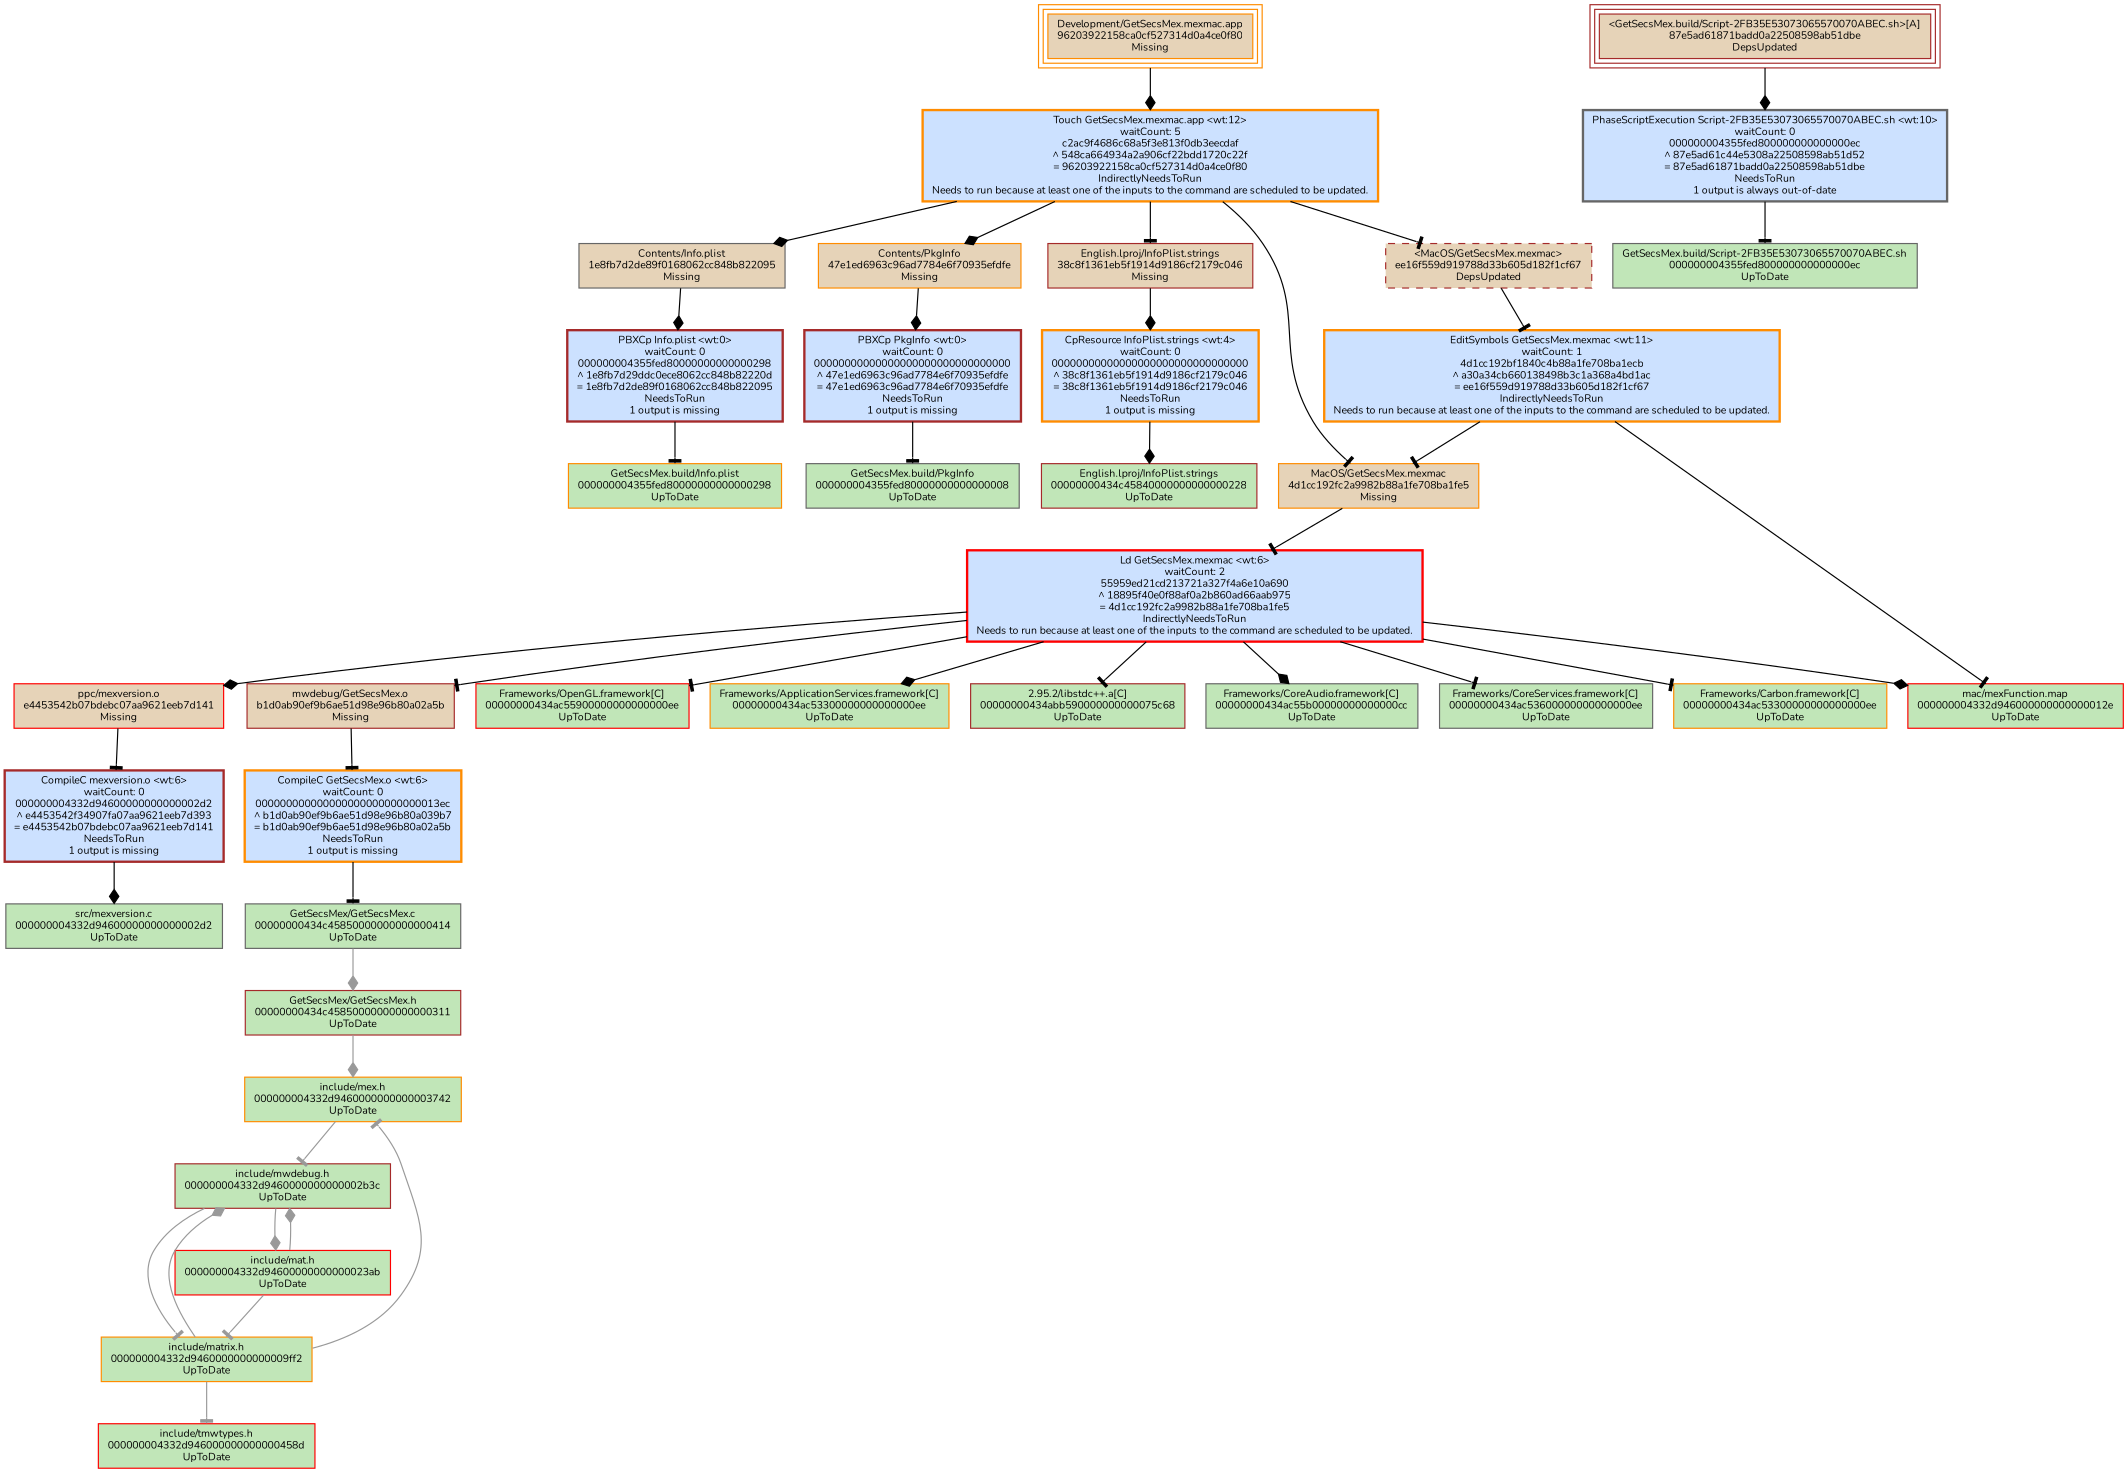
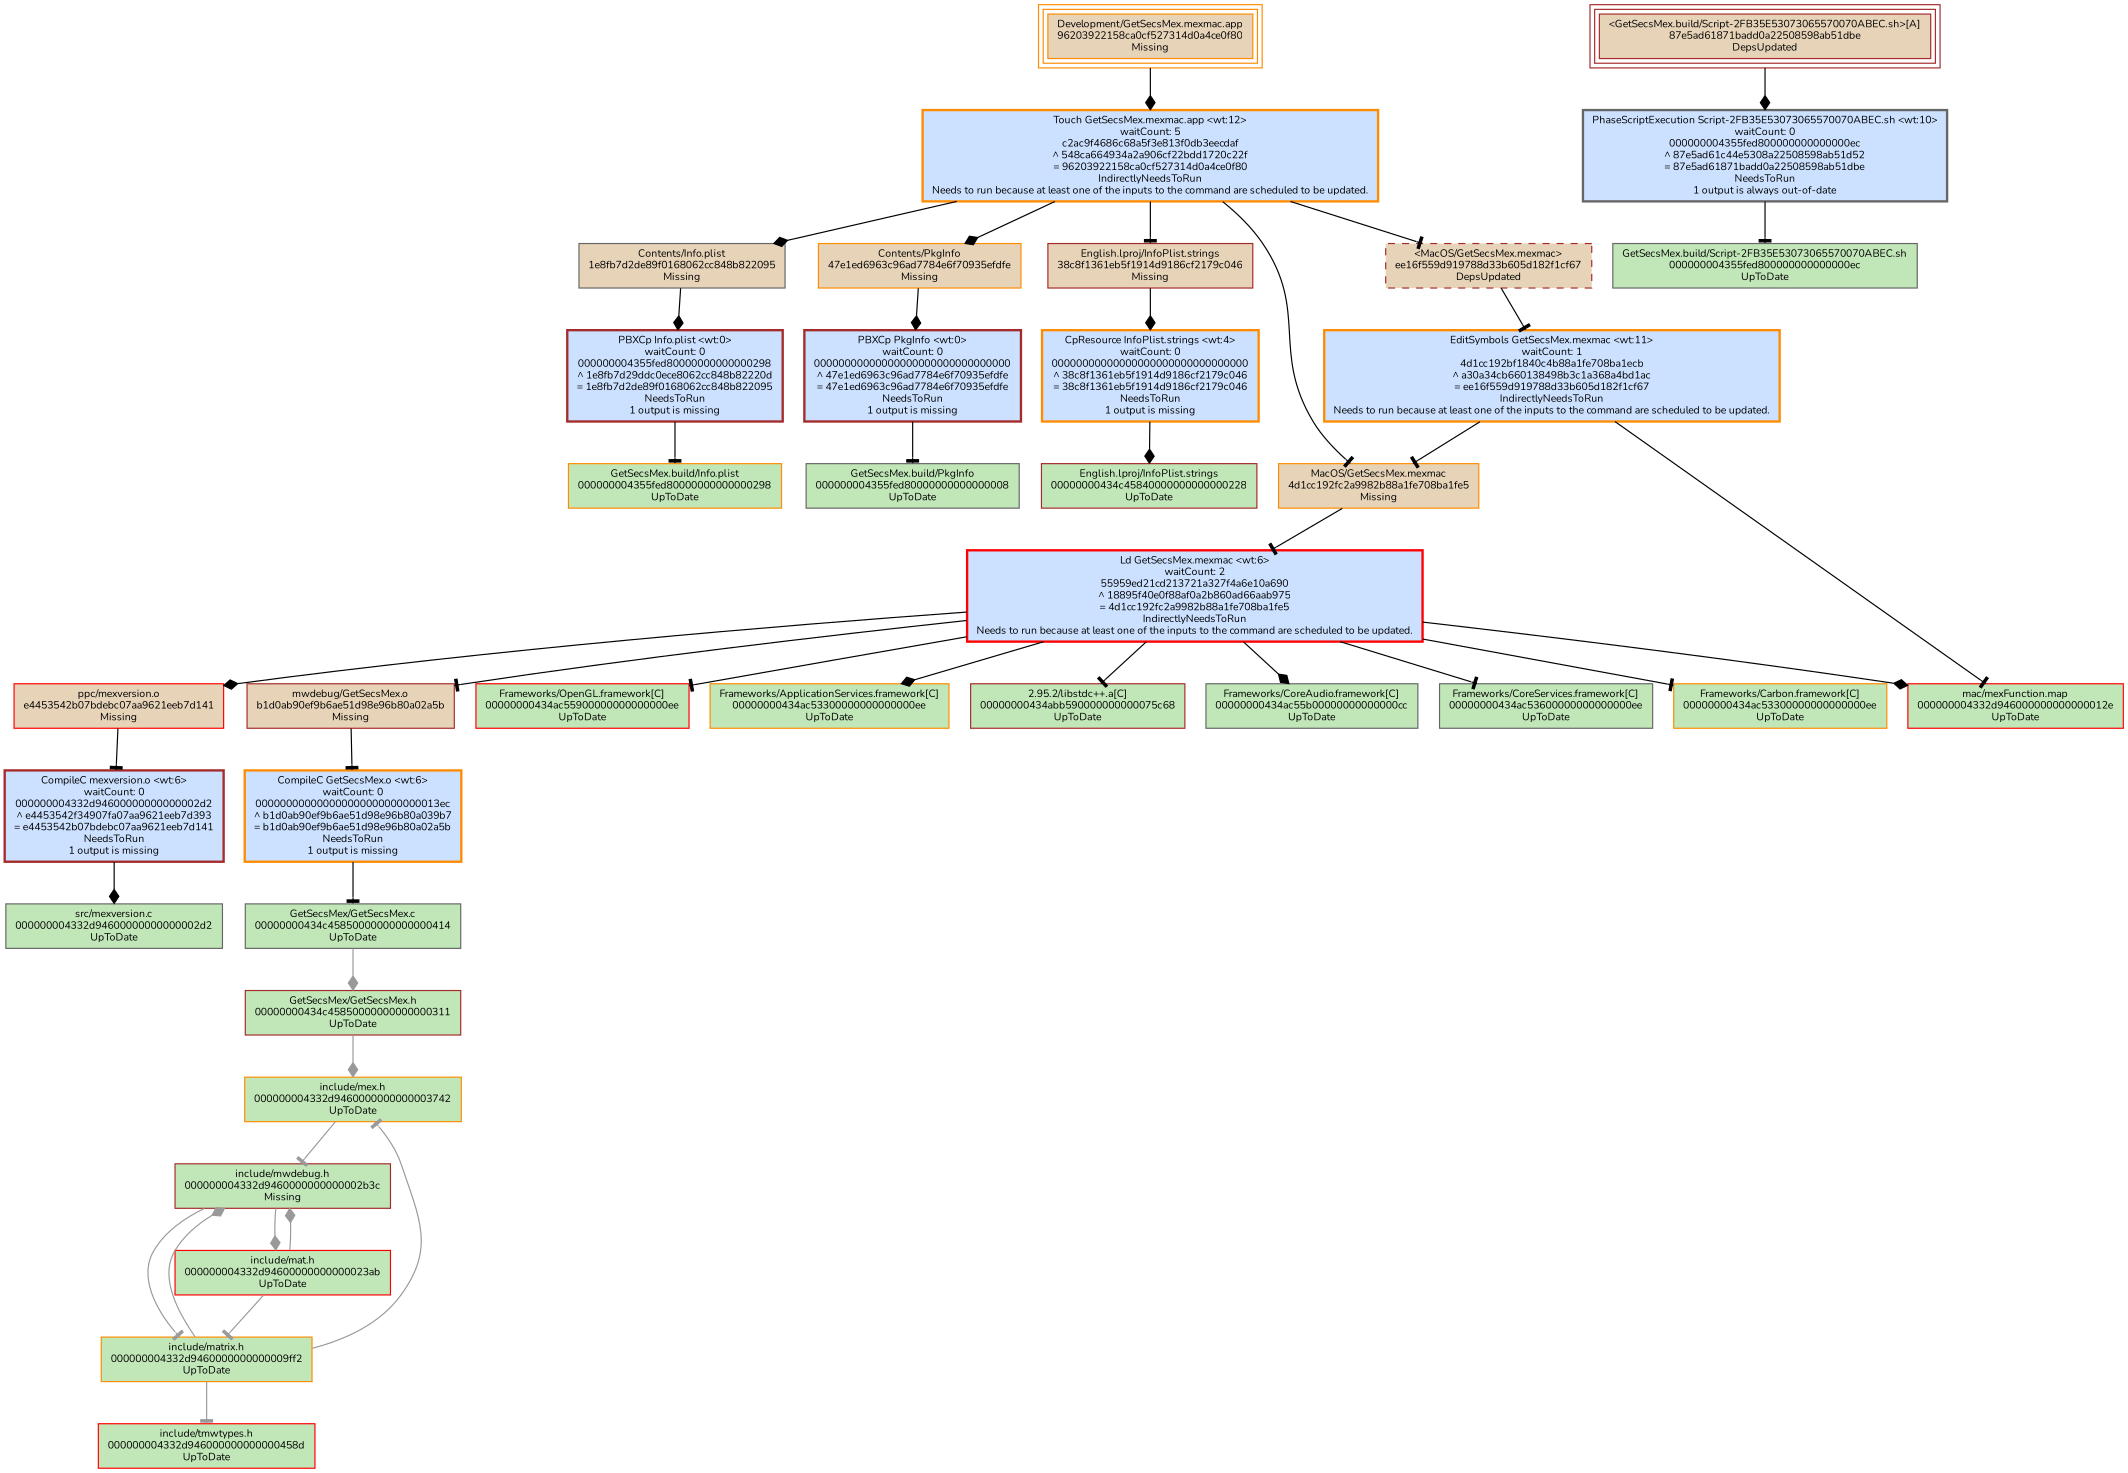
(283, 1186) -> (283, 1186)
